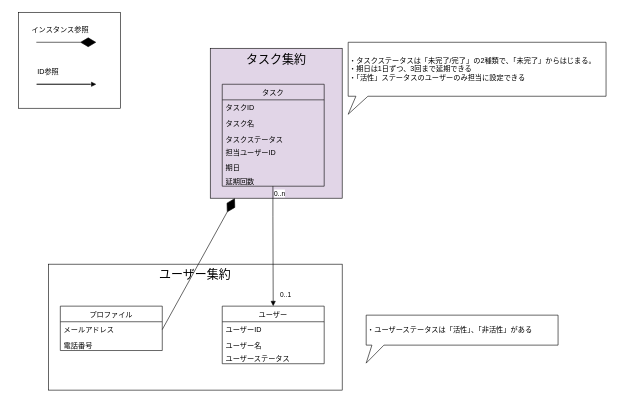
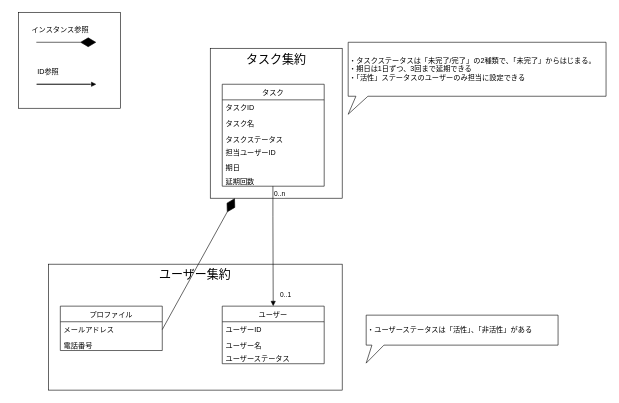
(276, 123) -> (276, 123)
